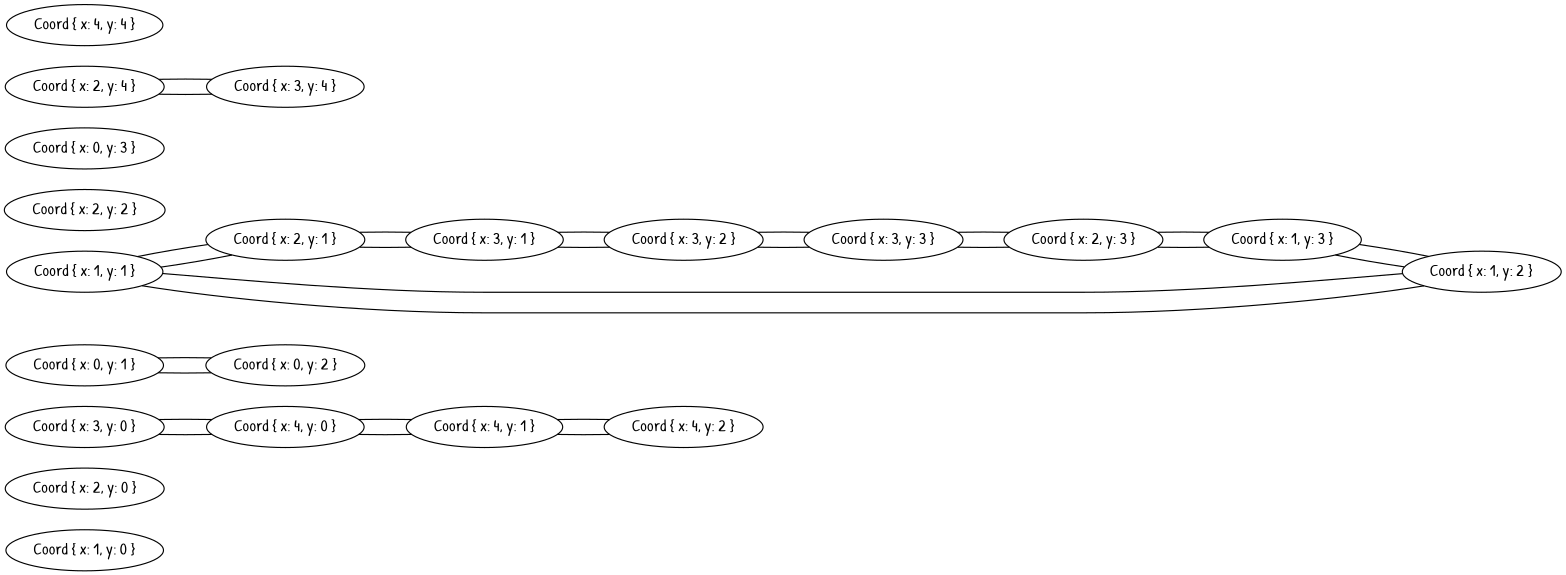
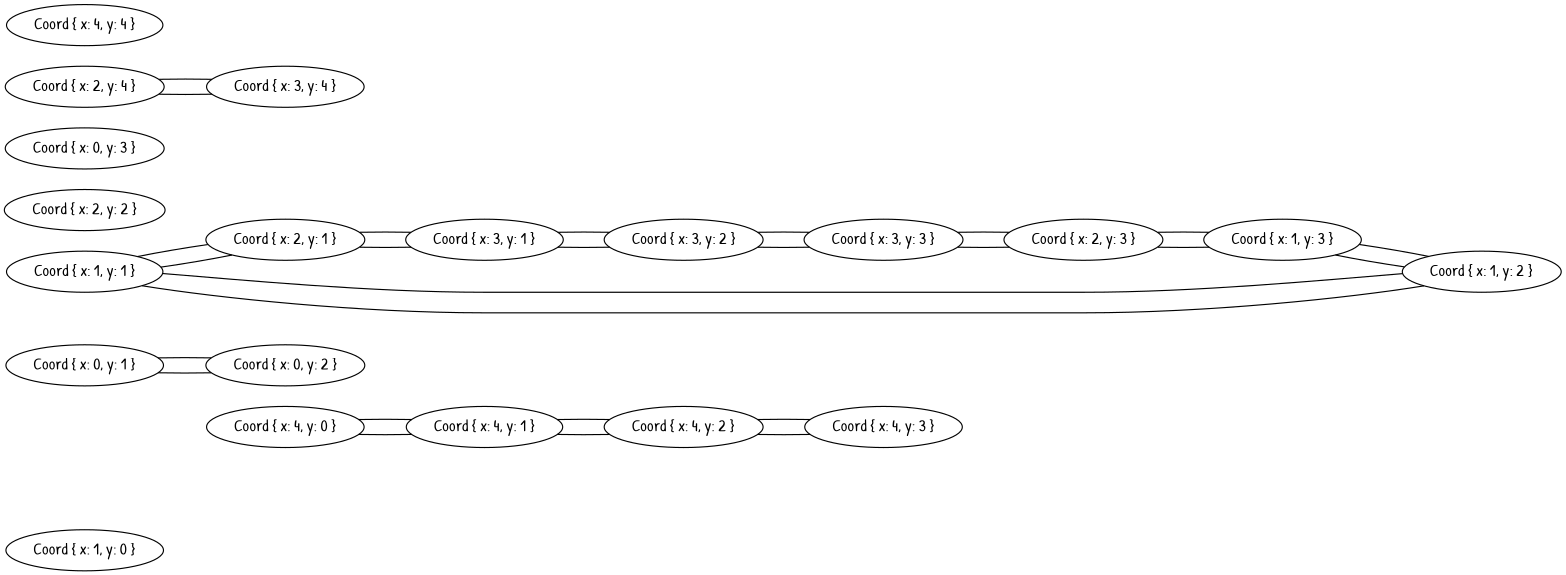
(85, 427) -> none
none -> (884, 427)
(85, 489) -> none
